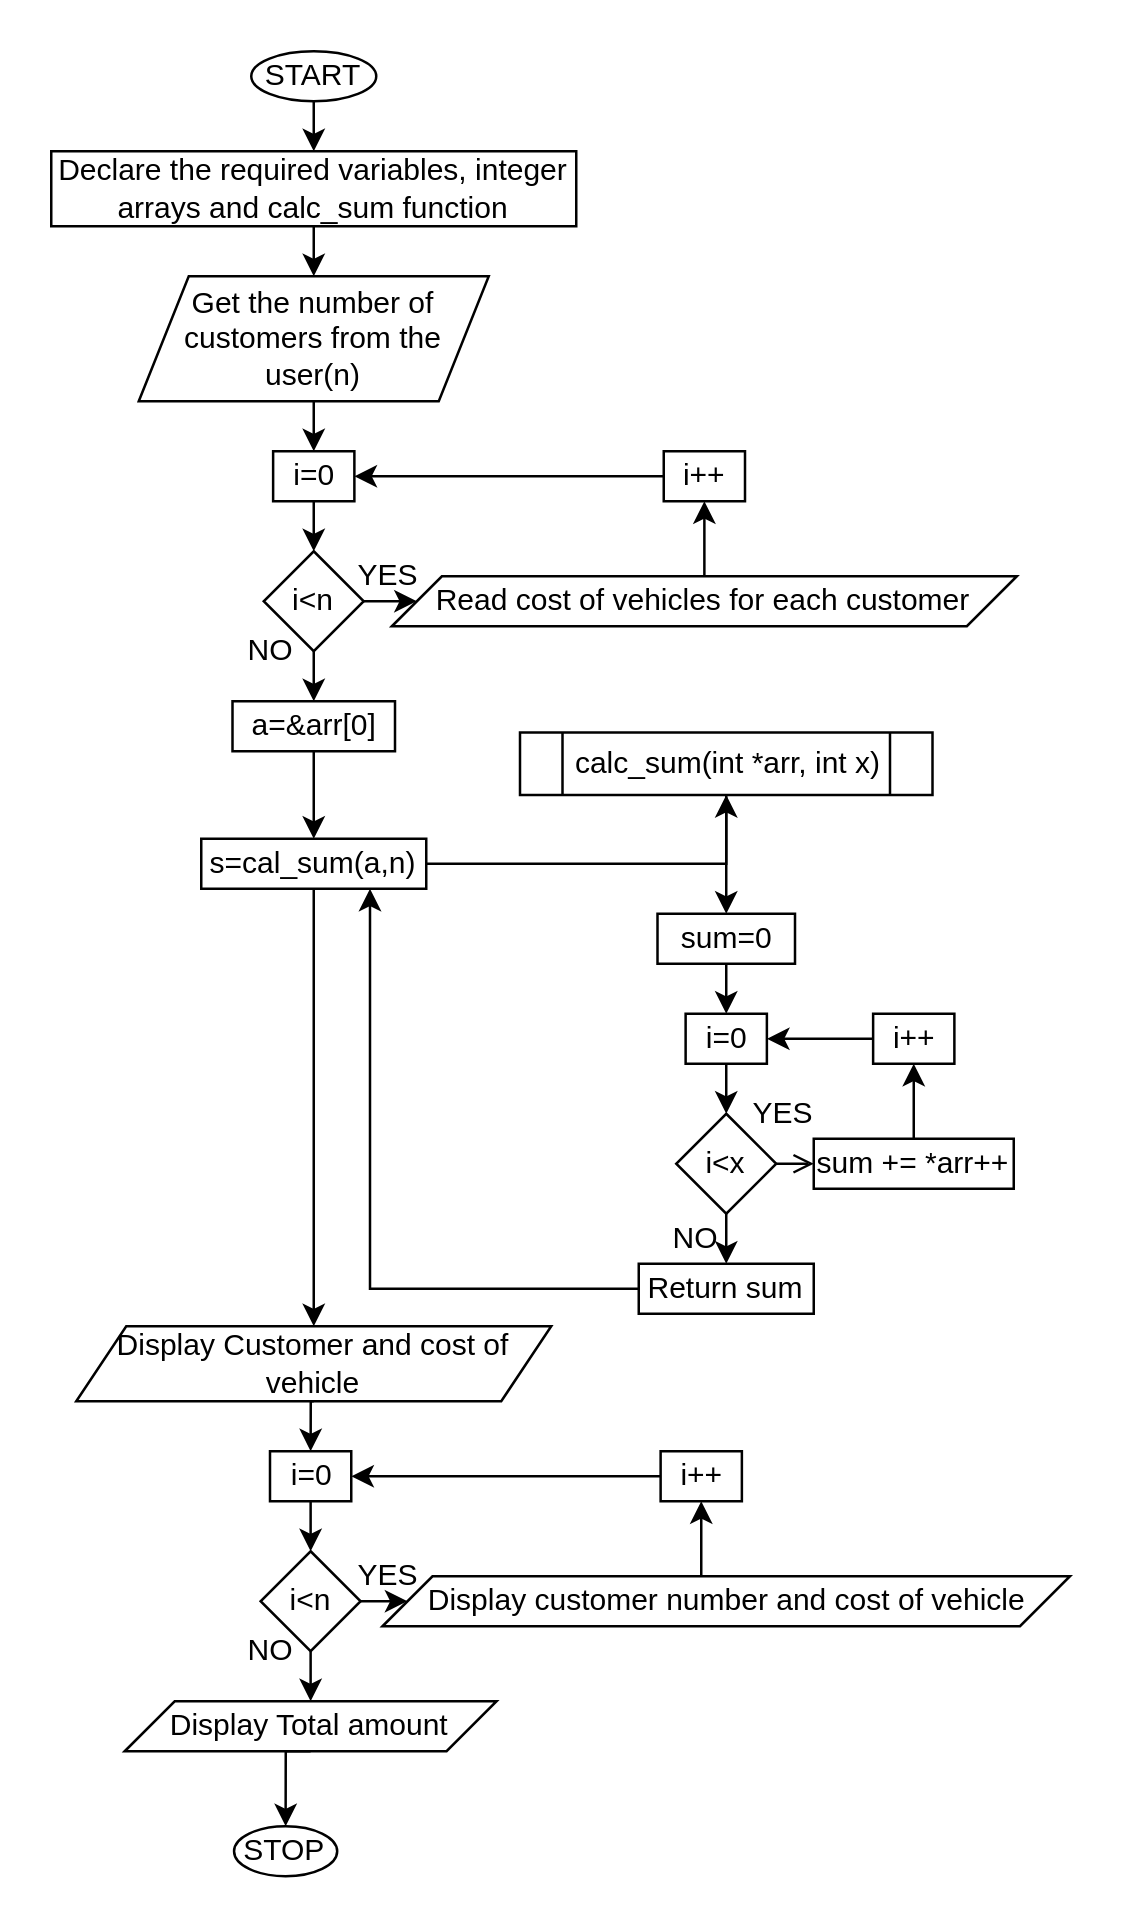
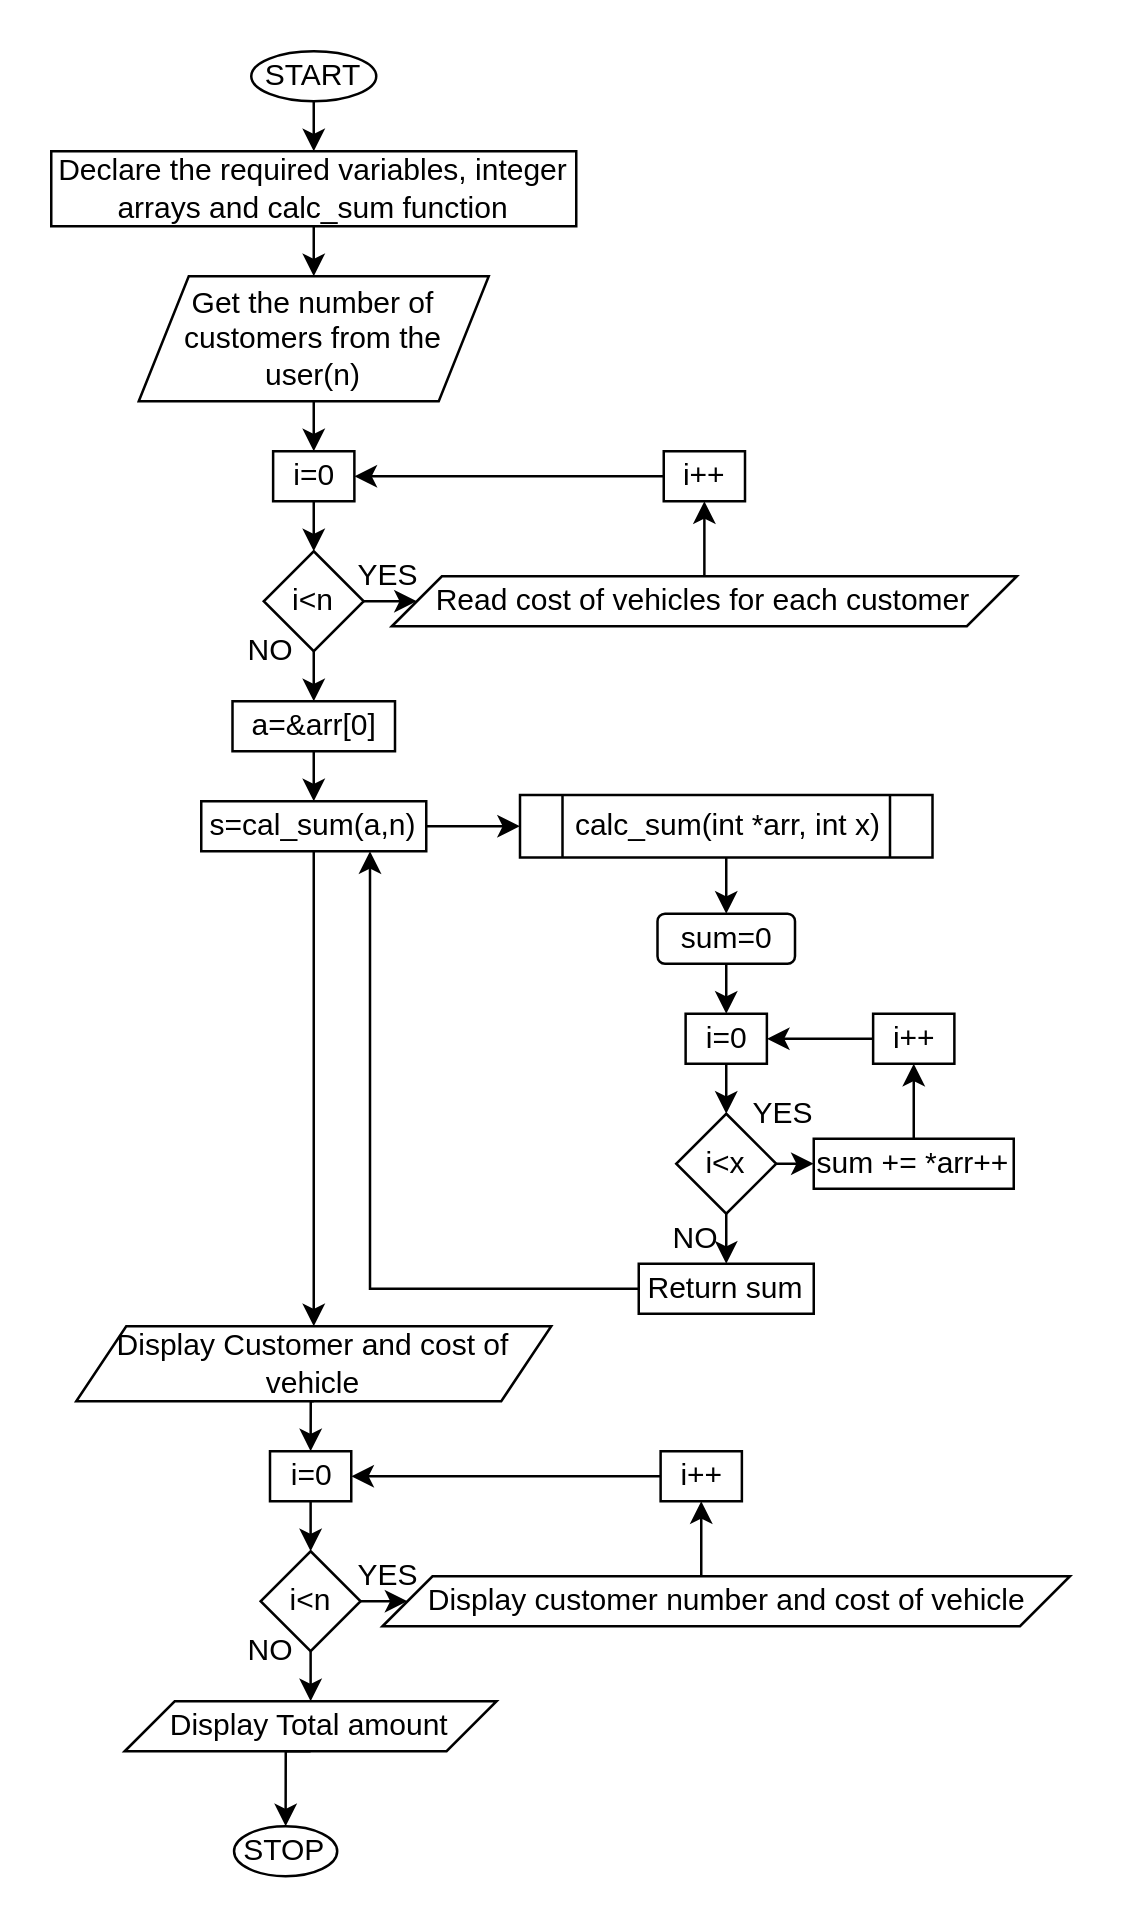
(726, 764) -> (726, 826)
(314, 864) -> (314, 826)
(726, 939) -> (726, 939)
(799, 1164) -> (795, 1164)
